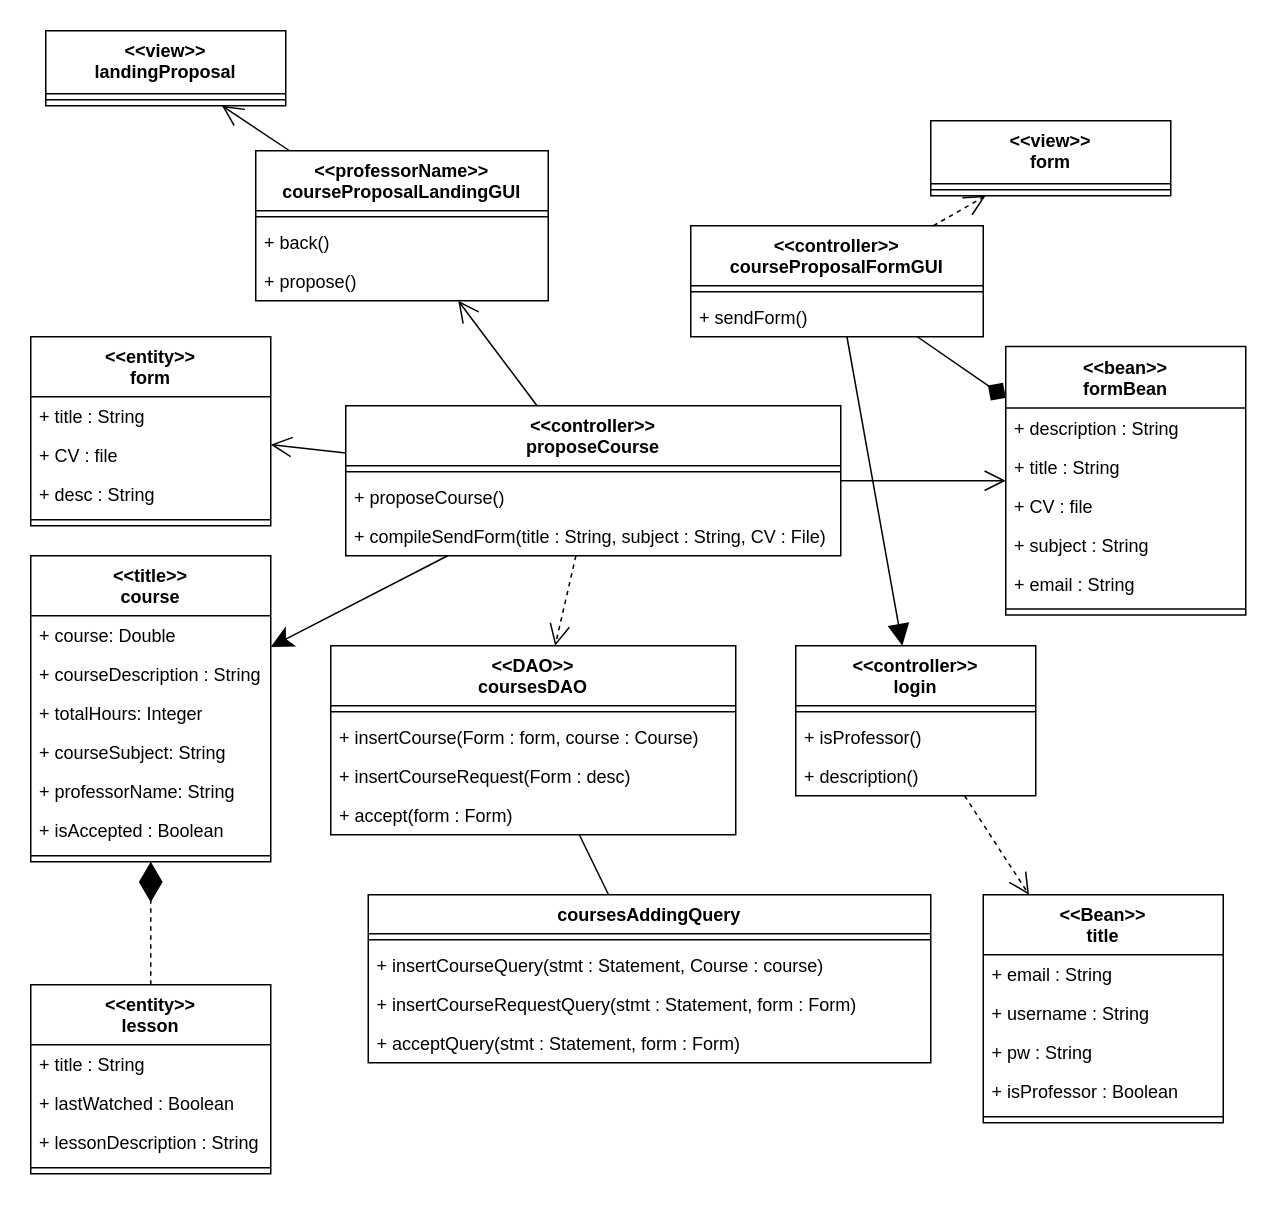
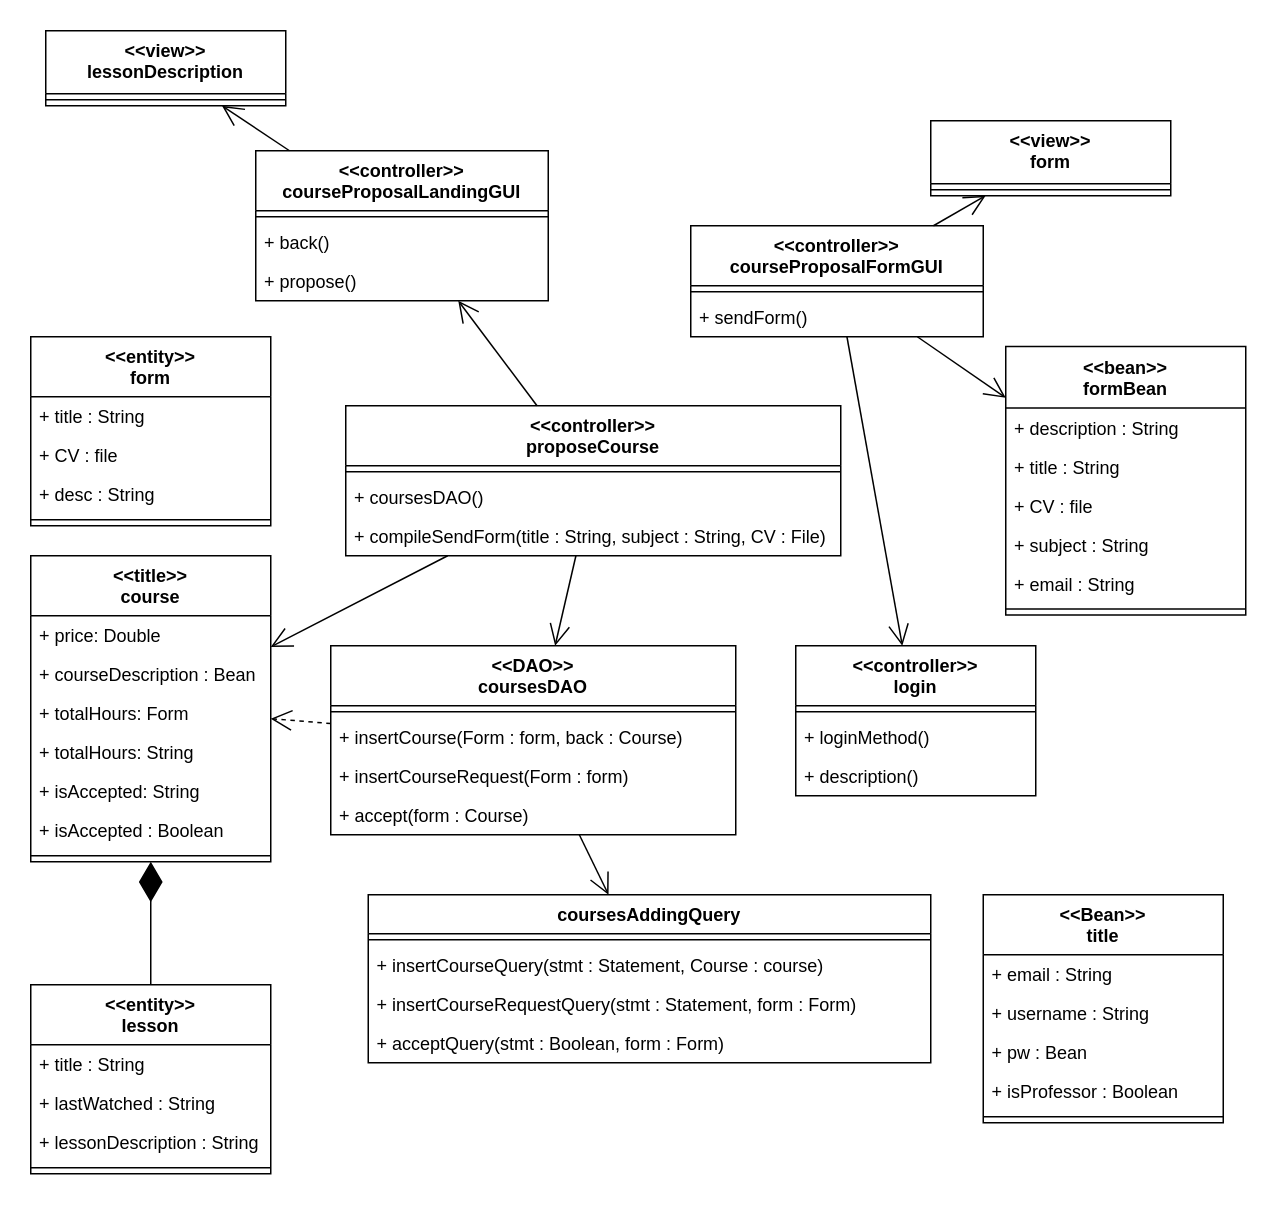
(166, 63) -> (166, 63)
(402, 183) -> (402, 183)
(958, 212) -> (958, 212)
(988, 386) -> (995, 390)
(310, 449) -> none
(922, 481) -> none
(438, 499) -> (423, 499)
(566, 600) -> (566, 600)
(898, 623) -> (900, 632)
(111, 637) -> (104, 637)
(287, 639) -> (282, 641)
(152, 687) -> (152, 687)
(136, 715) -> (121, 715)
none -> (301, 721)
(876, 739) -> (873, 739)
(535, 750) -> (528, 739)
(146, 754) -> (129, 754)
(499, 778) -> (499, 778)
(146, 793) -> (129, 793)
(436, 817) -> (446, 817)
(996, 845) -> none
(606, 889) -> (606, 889)
(151, 942) -> (151, 942)
(578, 1045) -> (566, 1045)
(1046, 1054) -> (1038, 1054)
(142, 1105) -> (137, 1105)
